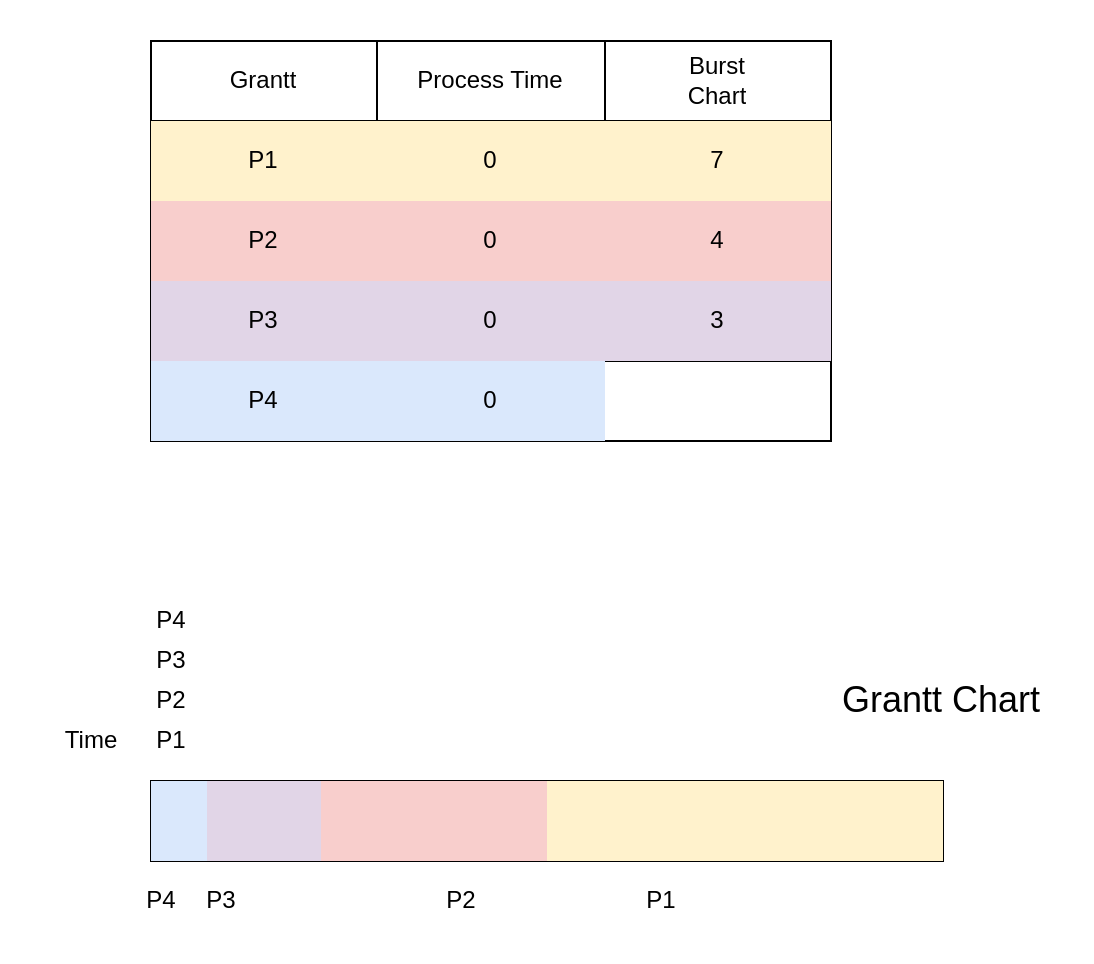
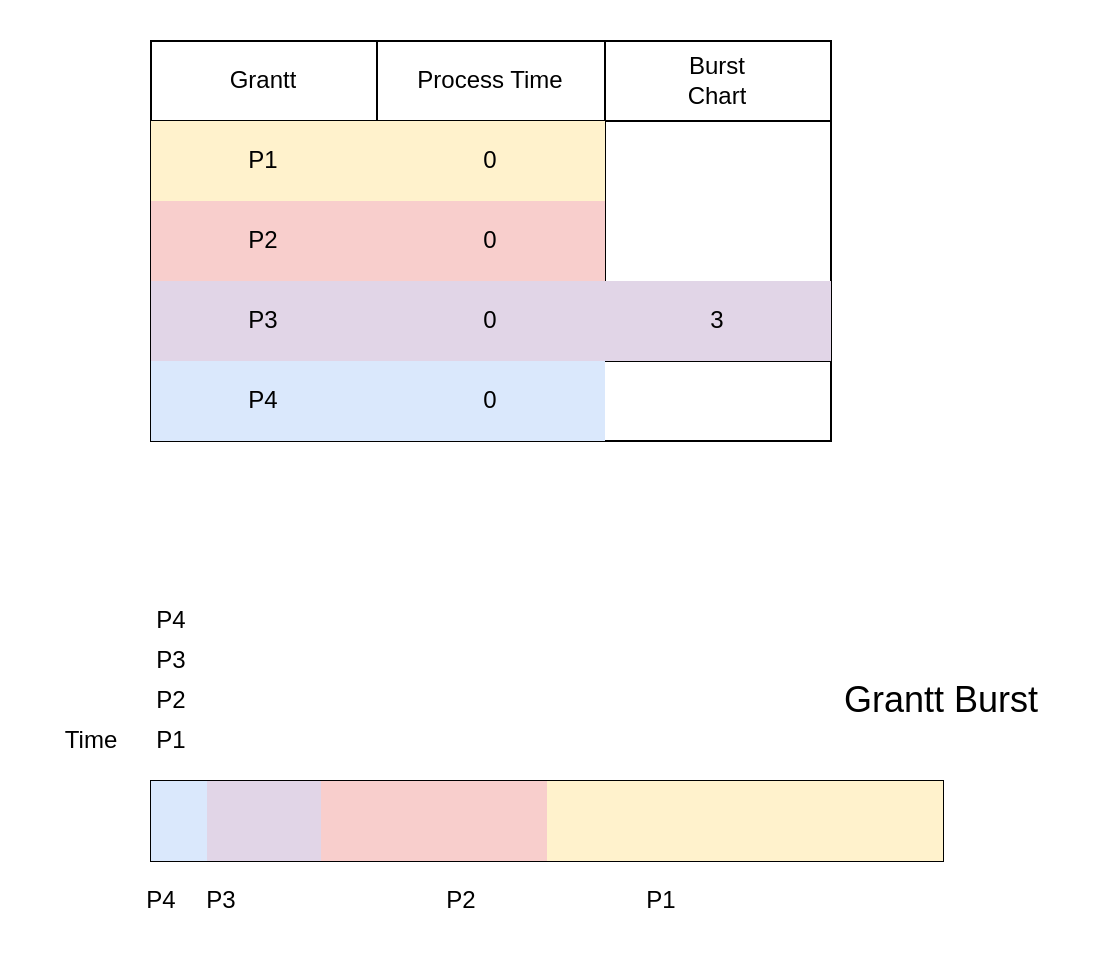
(718, 161) -> none
(718, 241) -> none
(942, 701) -> (942, 701)
